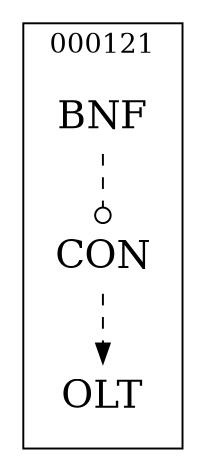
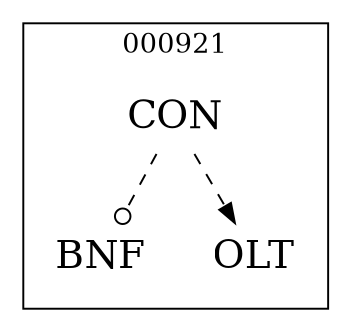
(103, 46) -> (176, 46)
(103, 181) -> (142, 182)
